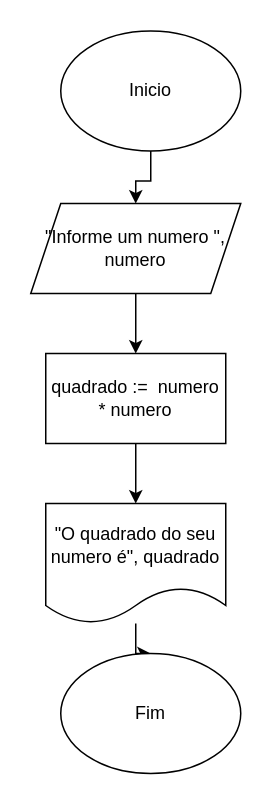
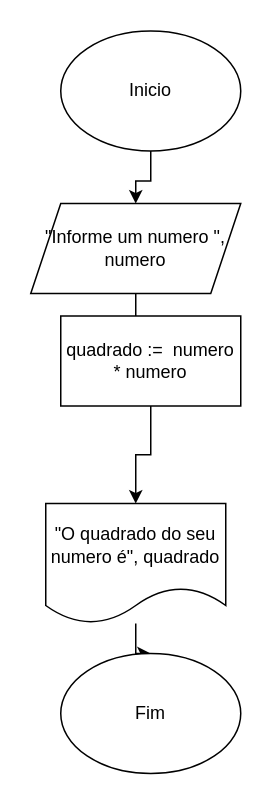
(136, 398) -> (151, 361)
